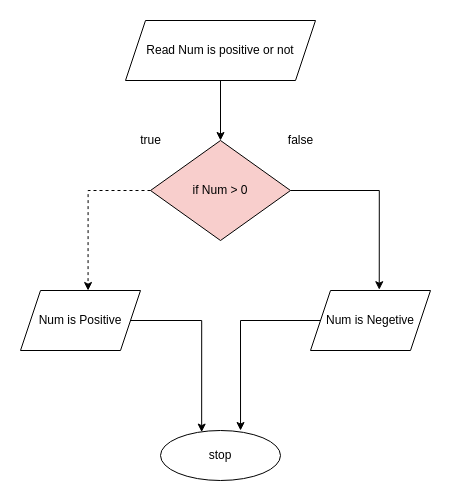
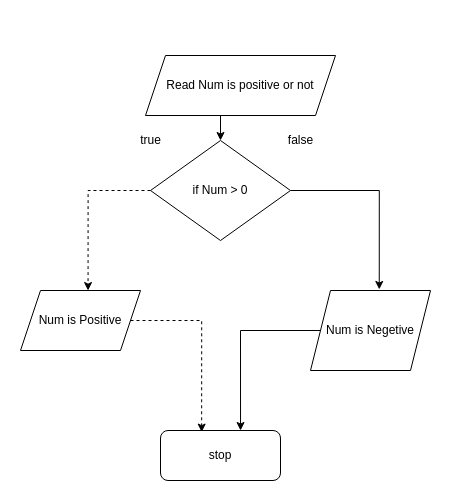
(221, 51) -> (241, 86)
(221, 191) -> (221, 191)
(371, 321) -> (371, 331)
(202, 337) -> (202, 337)
(221, 456) -> (221, 456)
